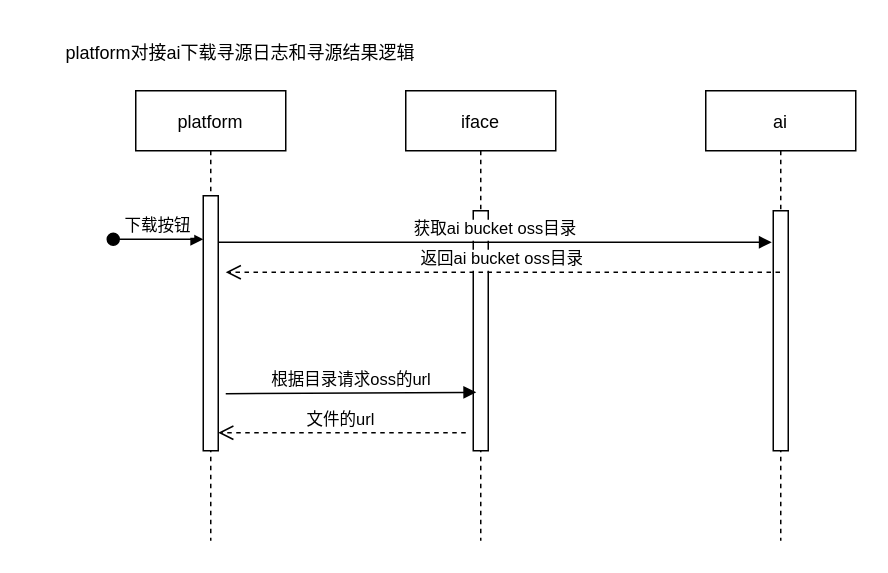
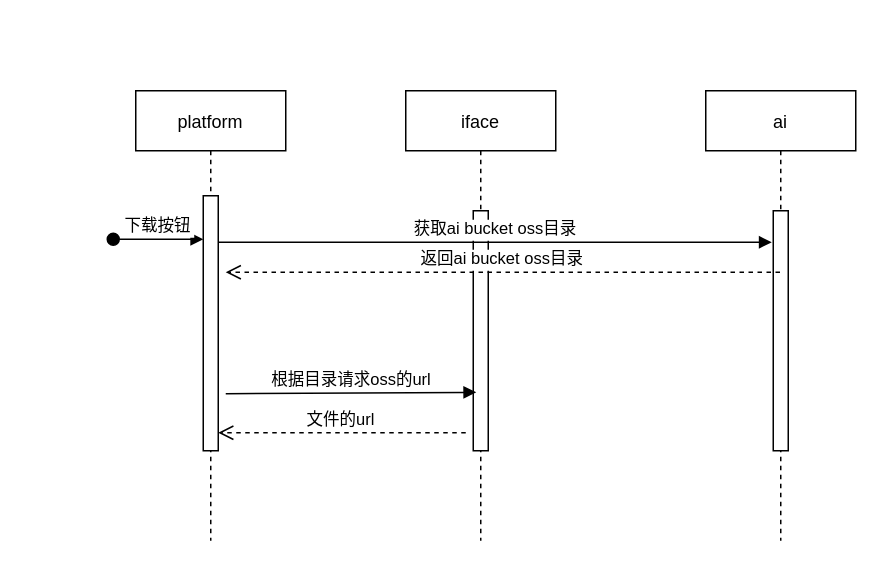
(241, 53) -> none
